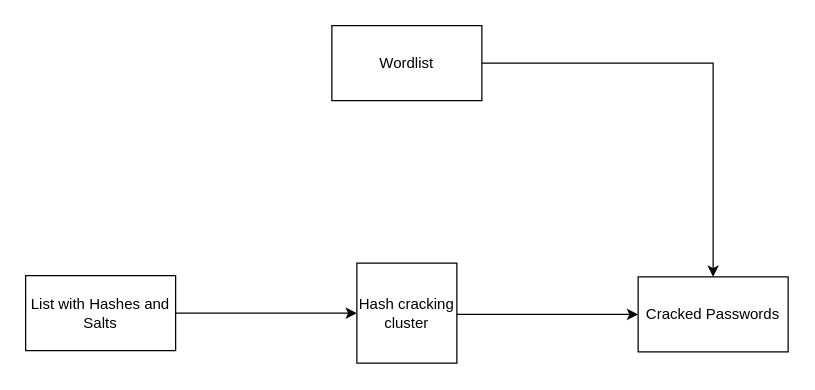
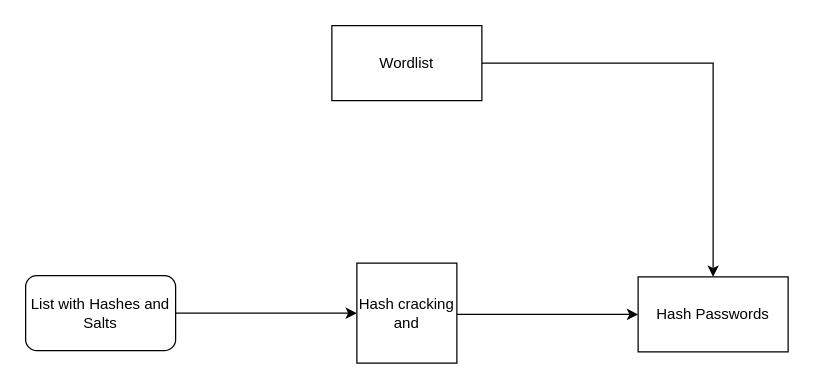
(101, 313) -> (101, 313)
(407, 313) -> (407, 313)
(713, 314) -> (713, 314)
